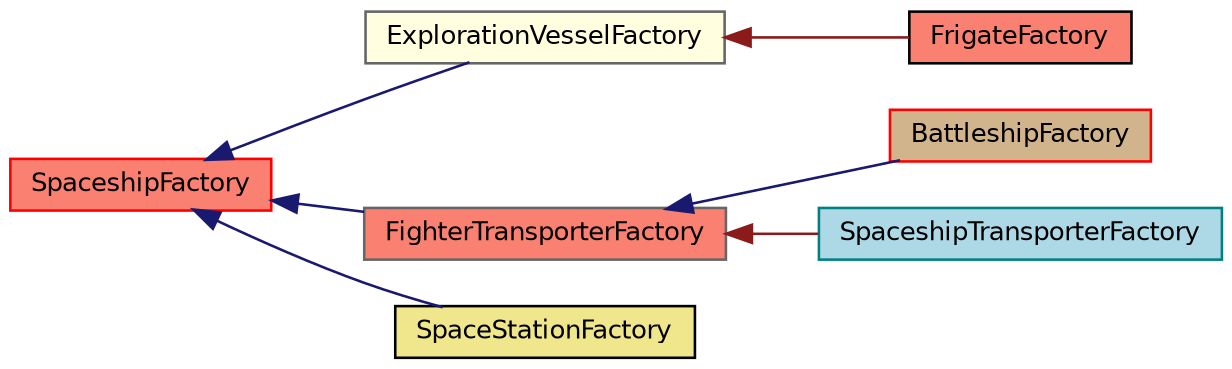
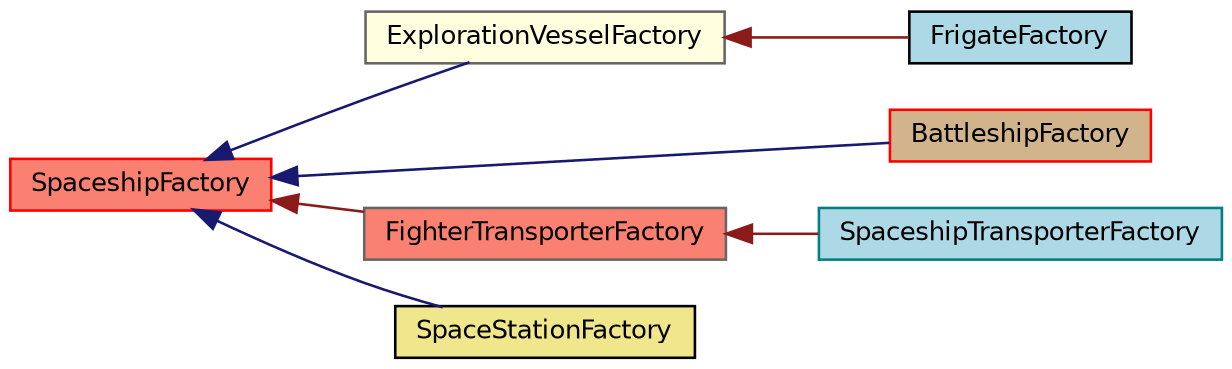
(1020, 37) -> (1020, 37)
(796, 182) -> (593, 159)
(331, 208) -> (331, 208)
